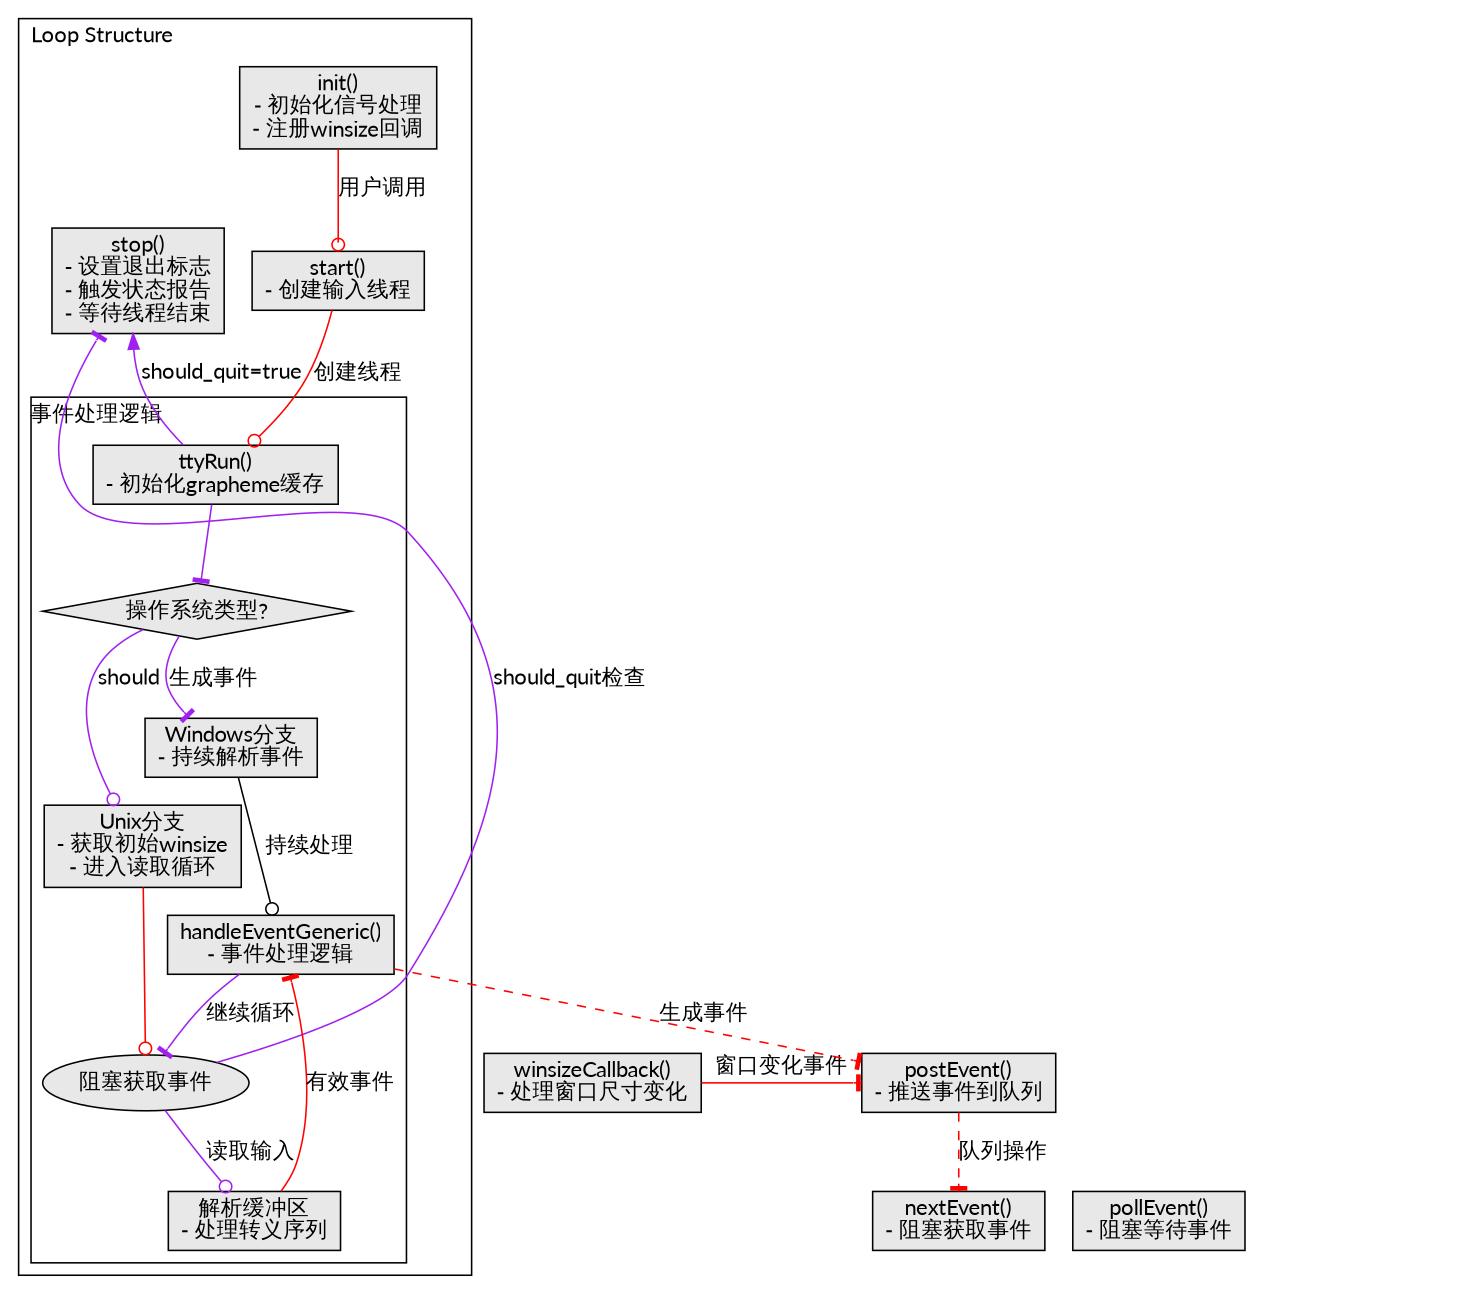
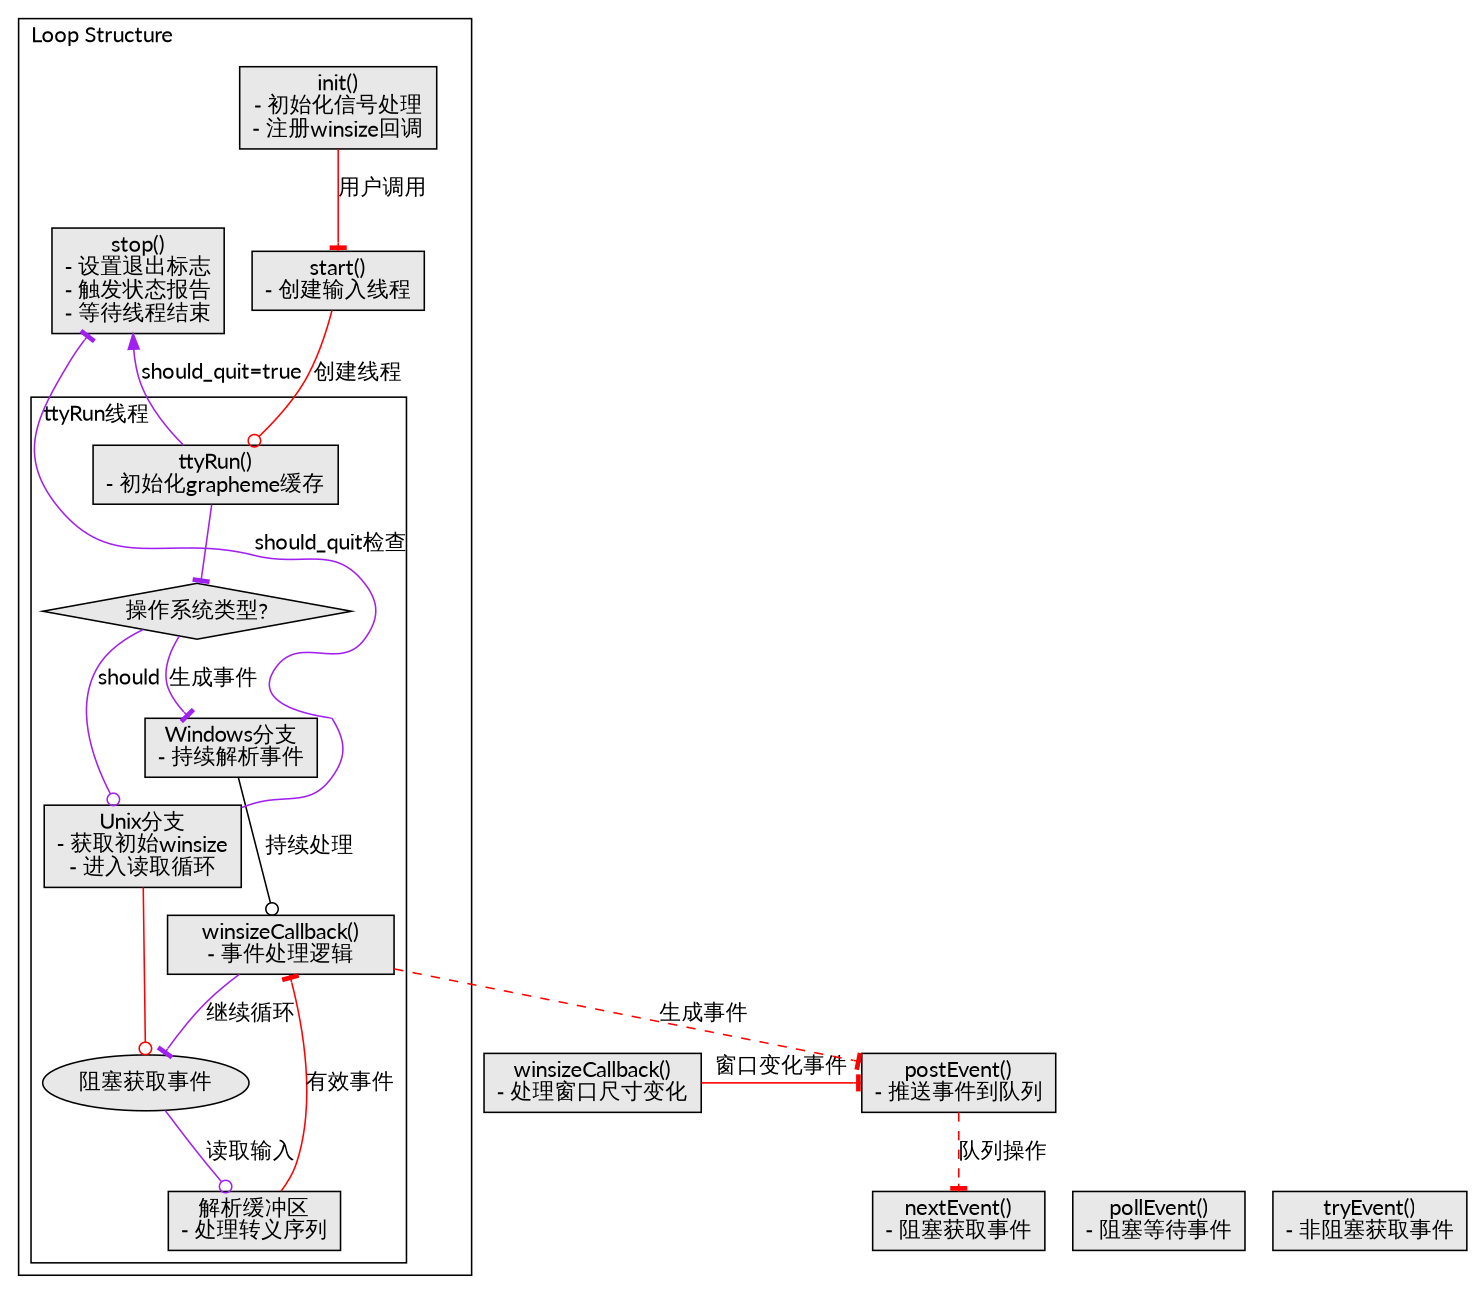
(338, 196) -> (338, 196)
(97, 415) -> (97, 415)
(462, 607) -> (324, 560)
(281, 945) -> (281, 945)
none -> (1370, 1221)
